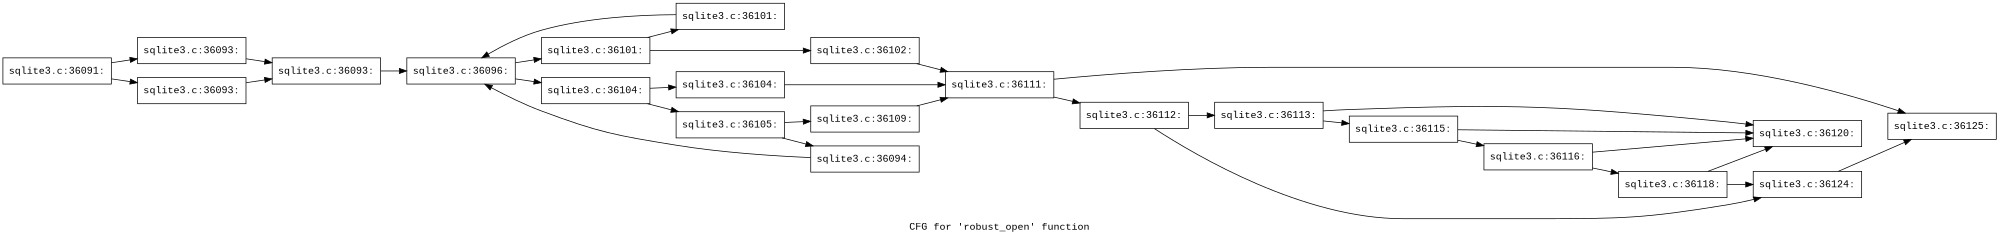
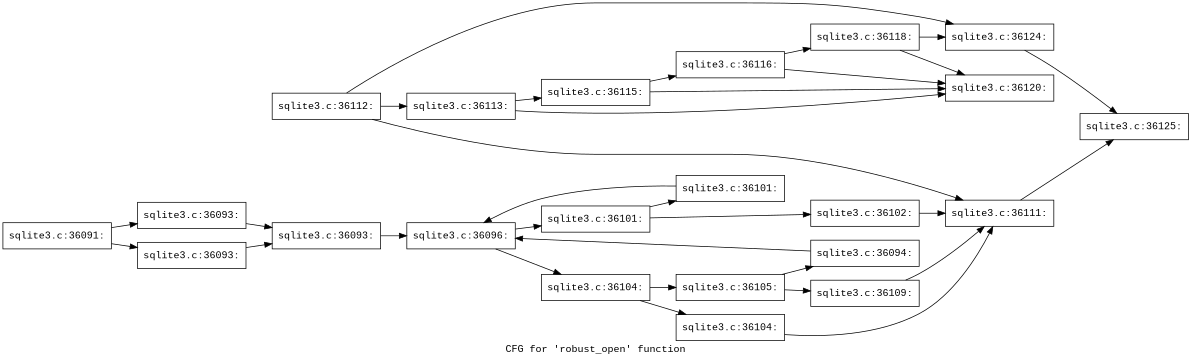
(1063, 99) -> (665, 154)
